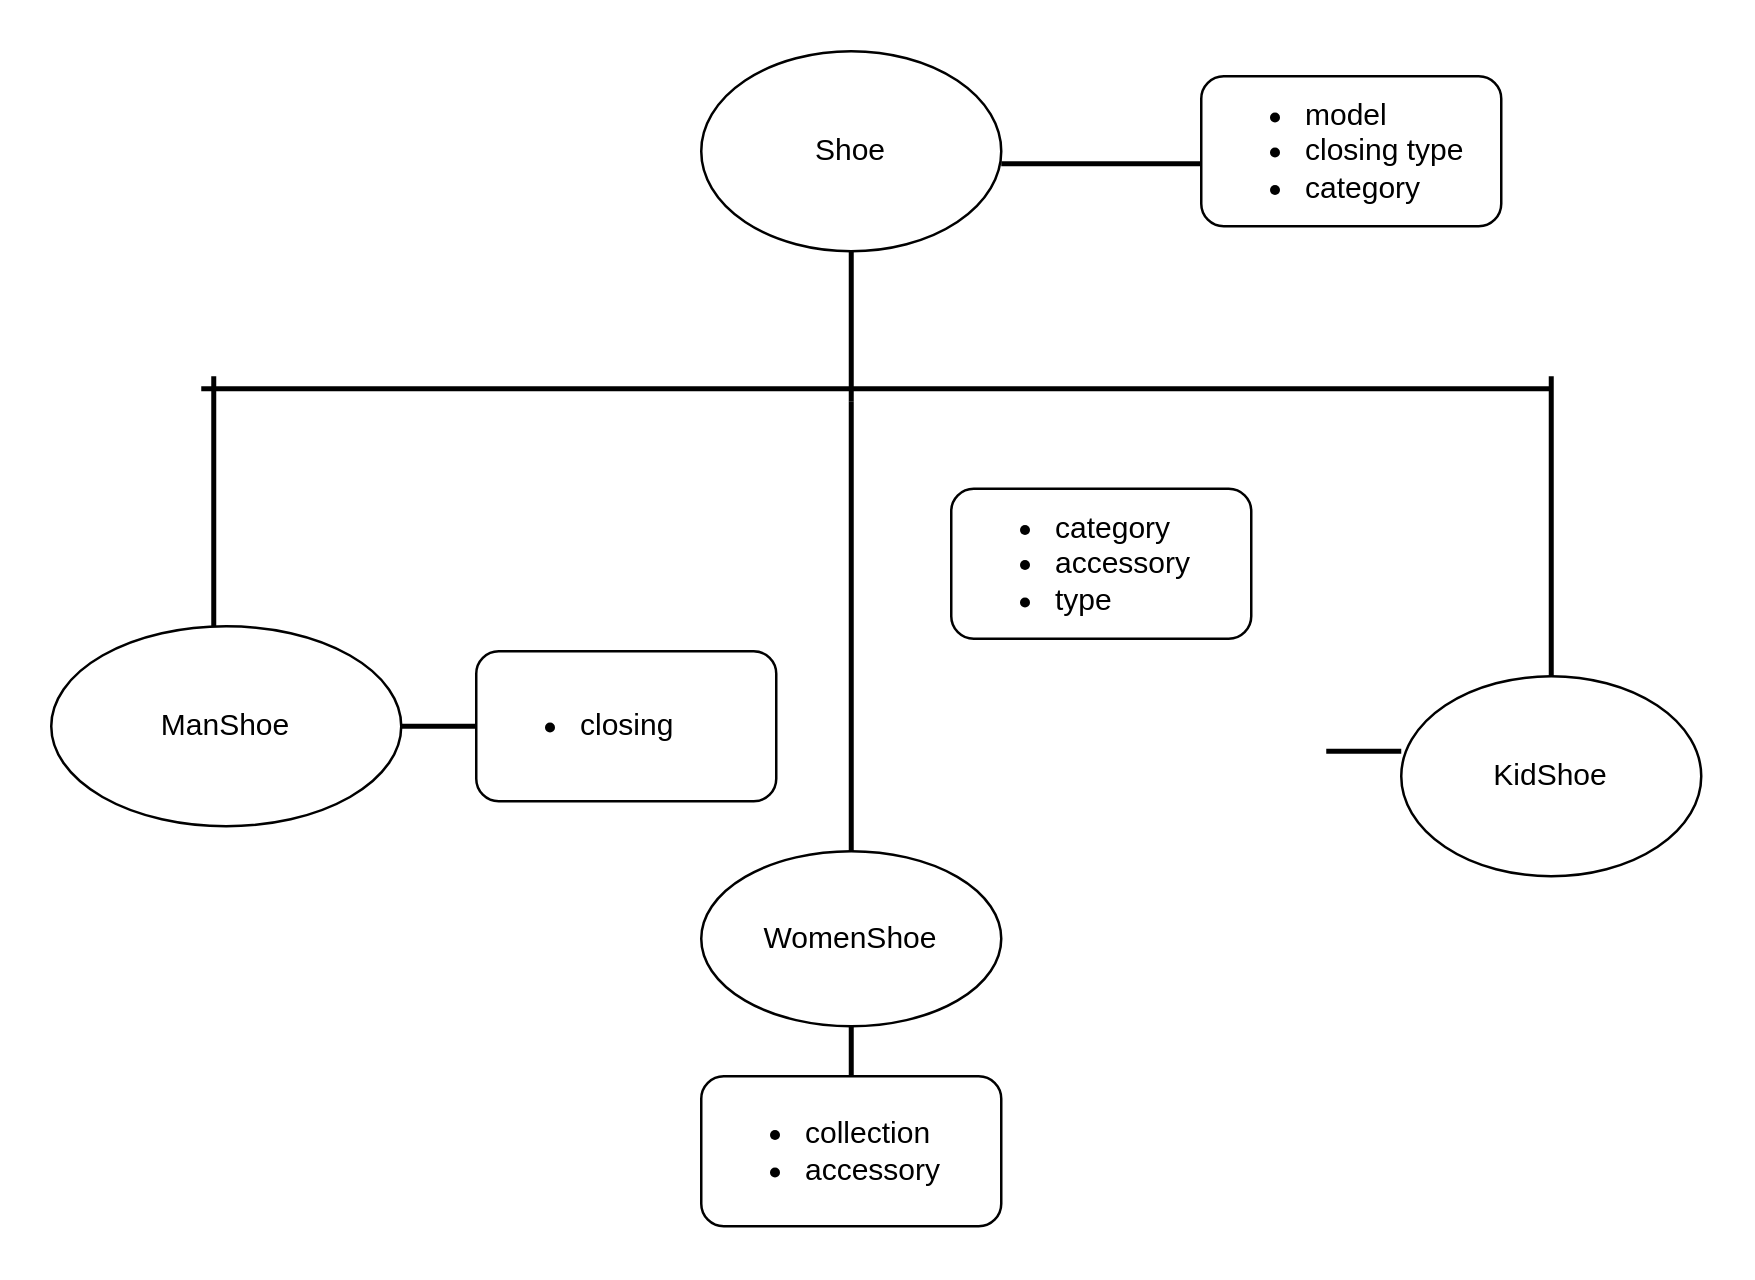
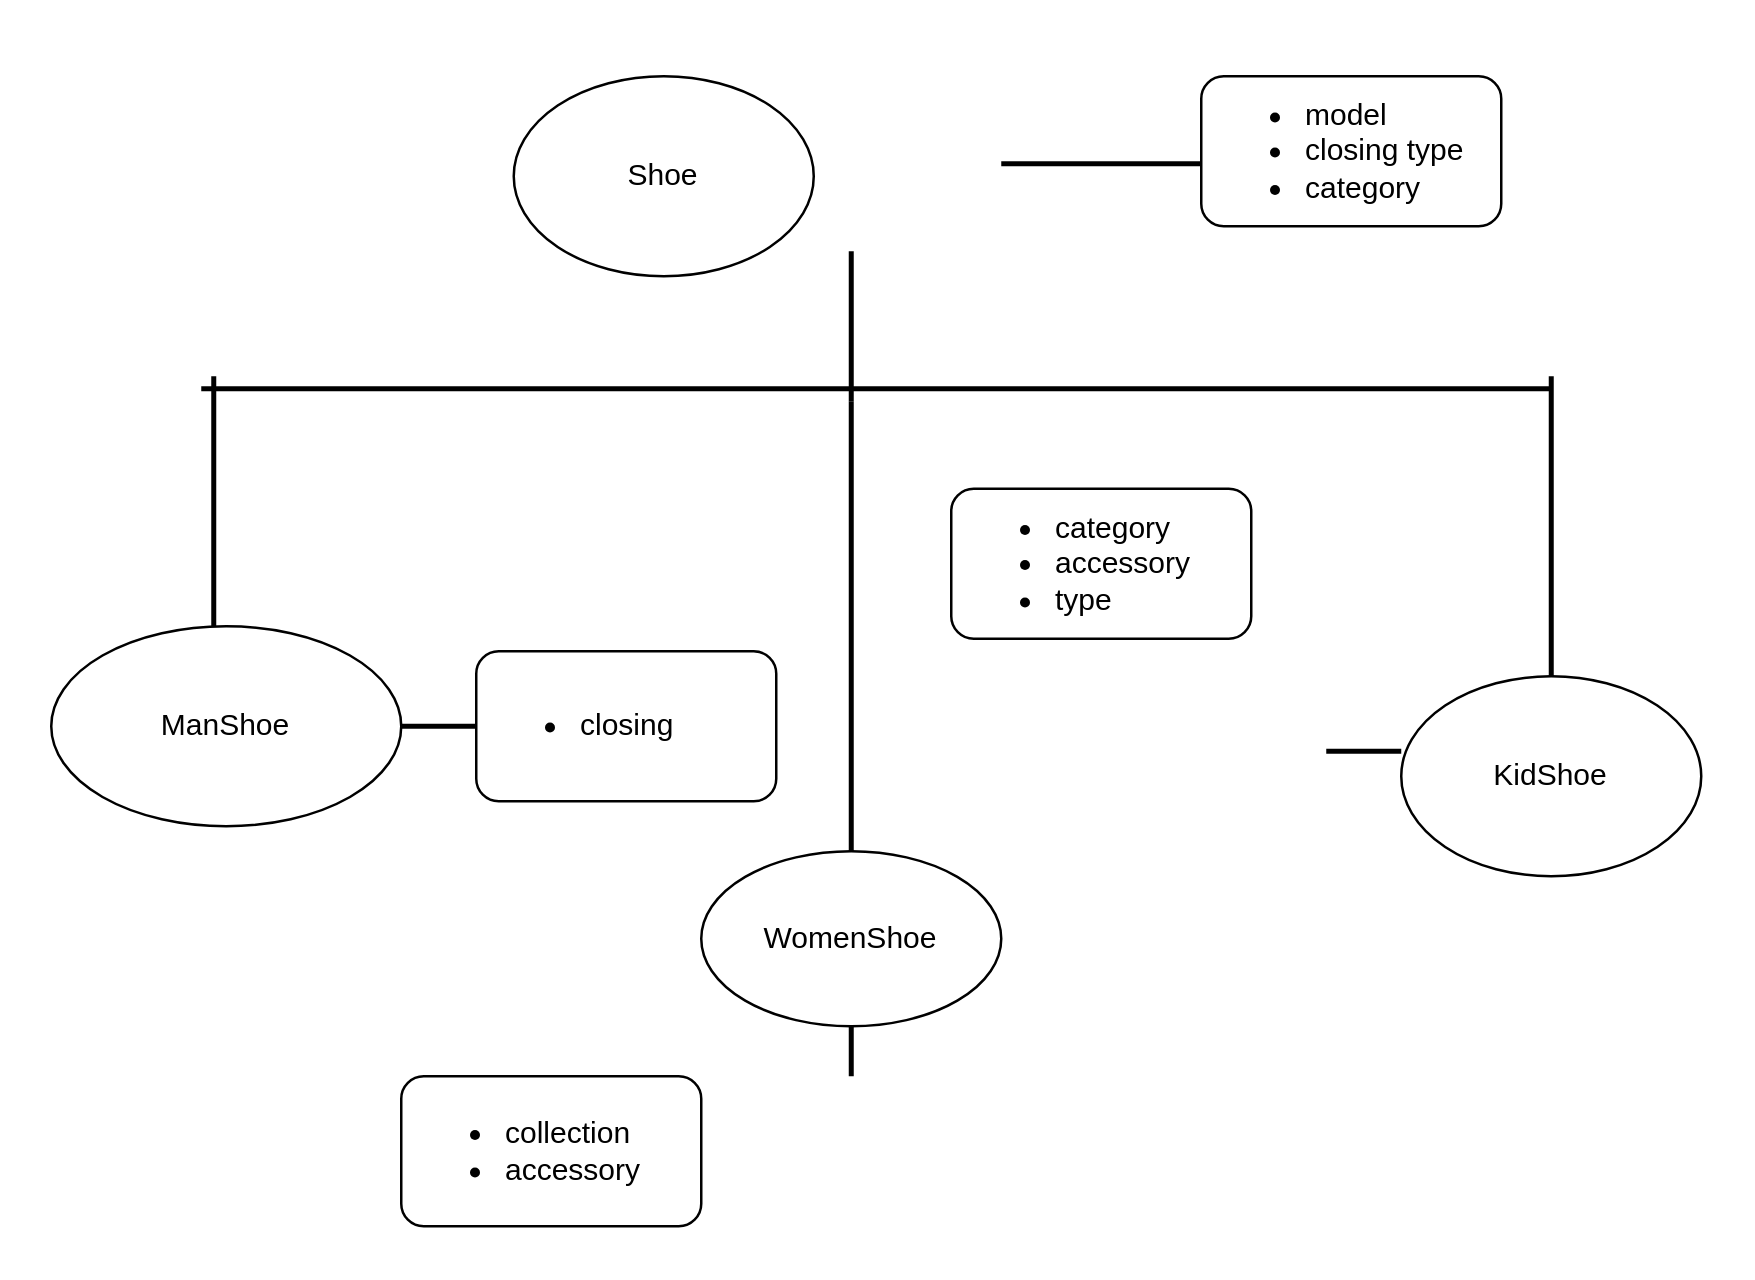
(851, 151) -> (664, 176)
(851, 1151) -> (551, 1151)
